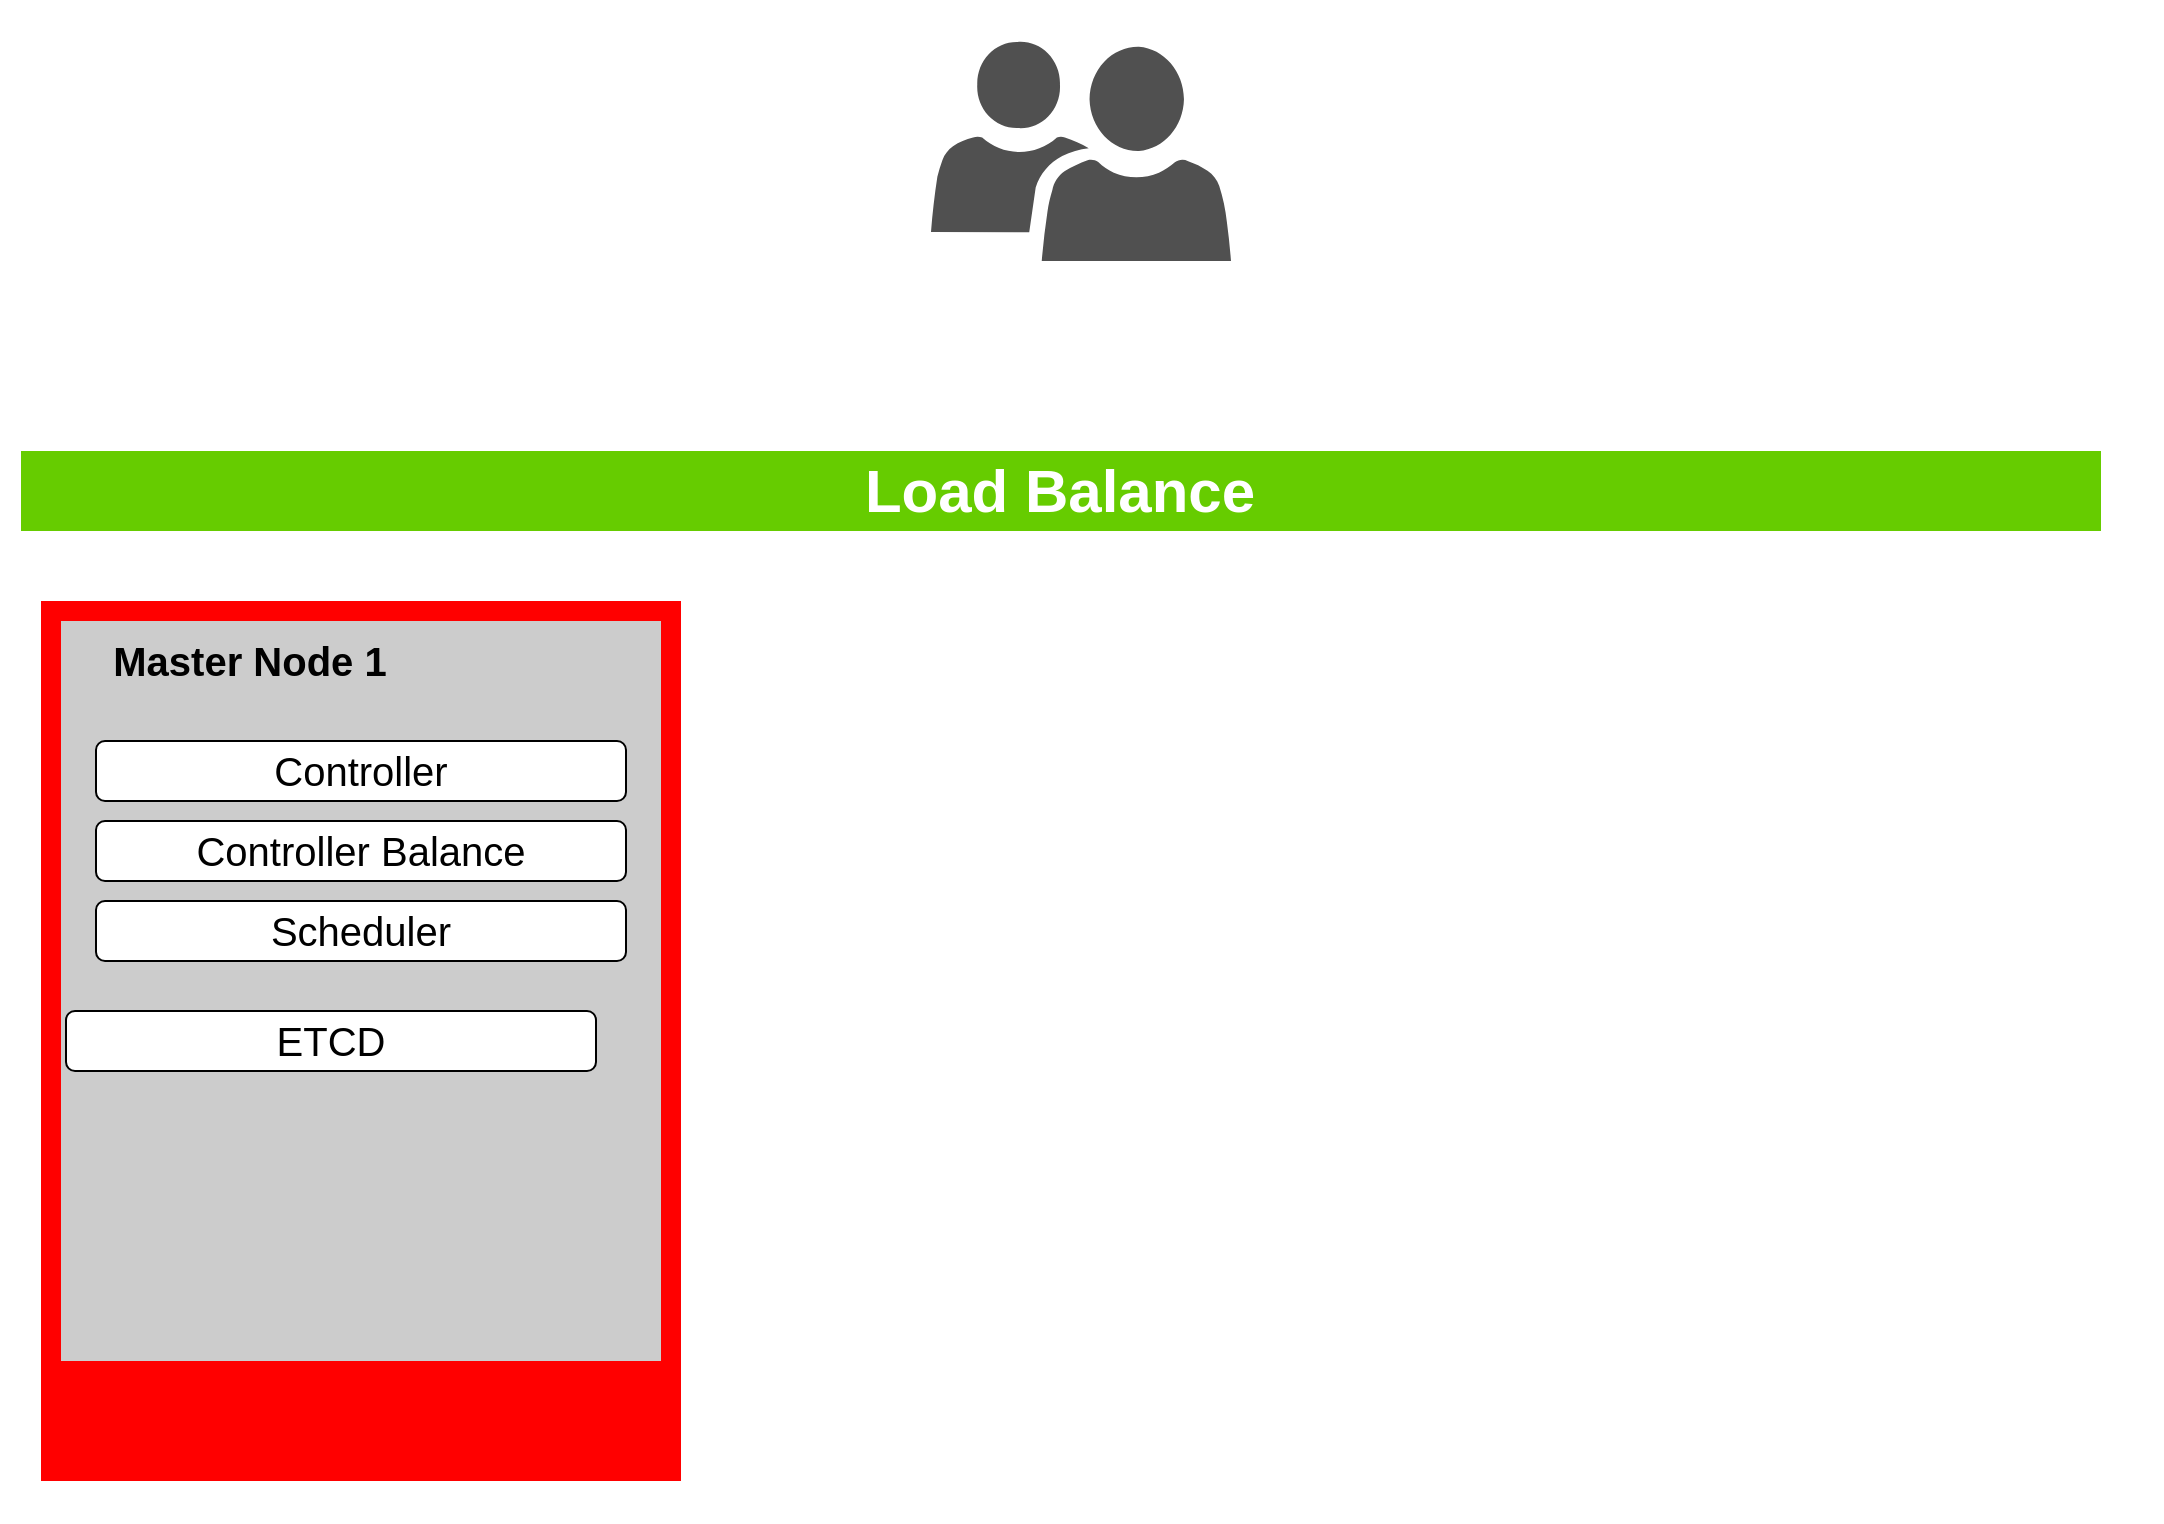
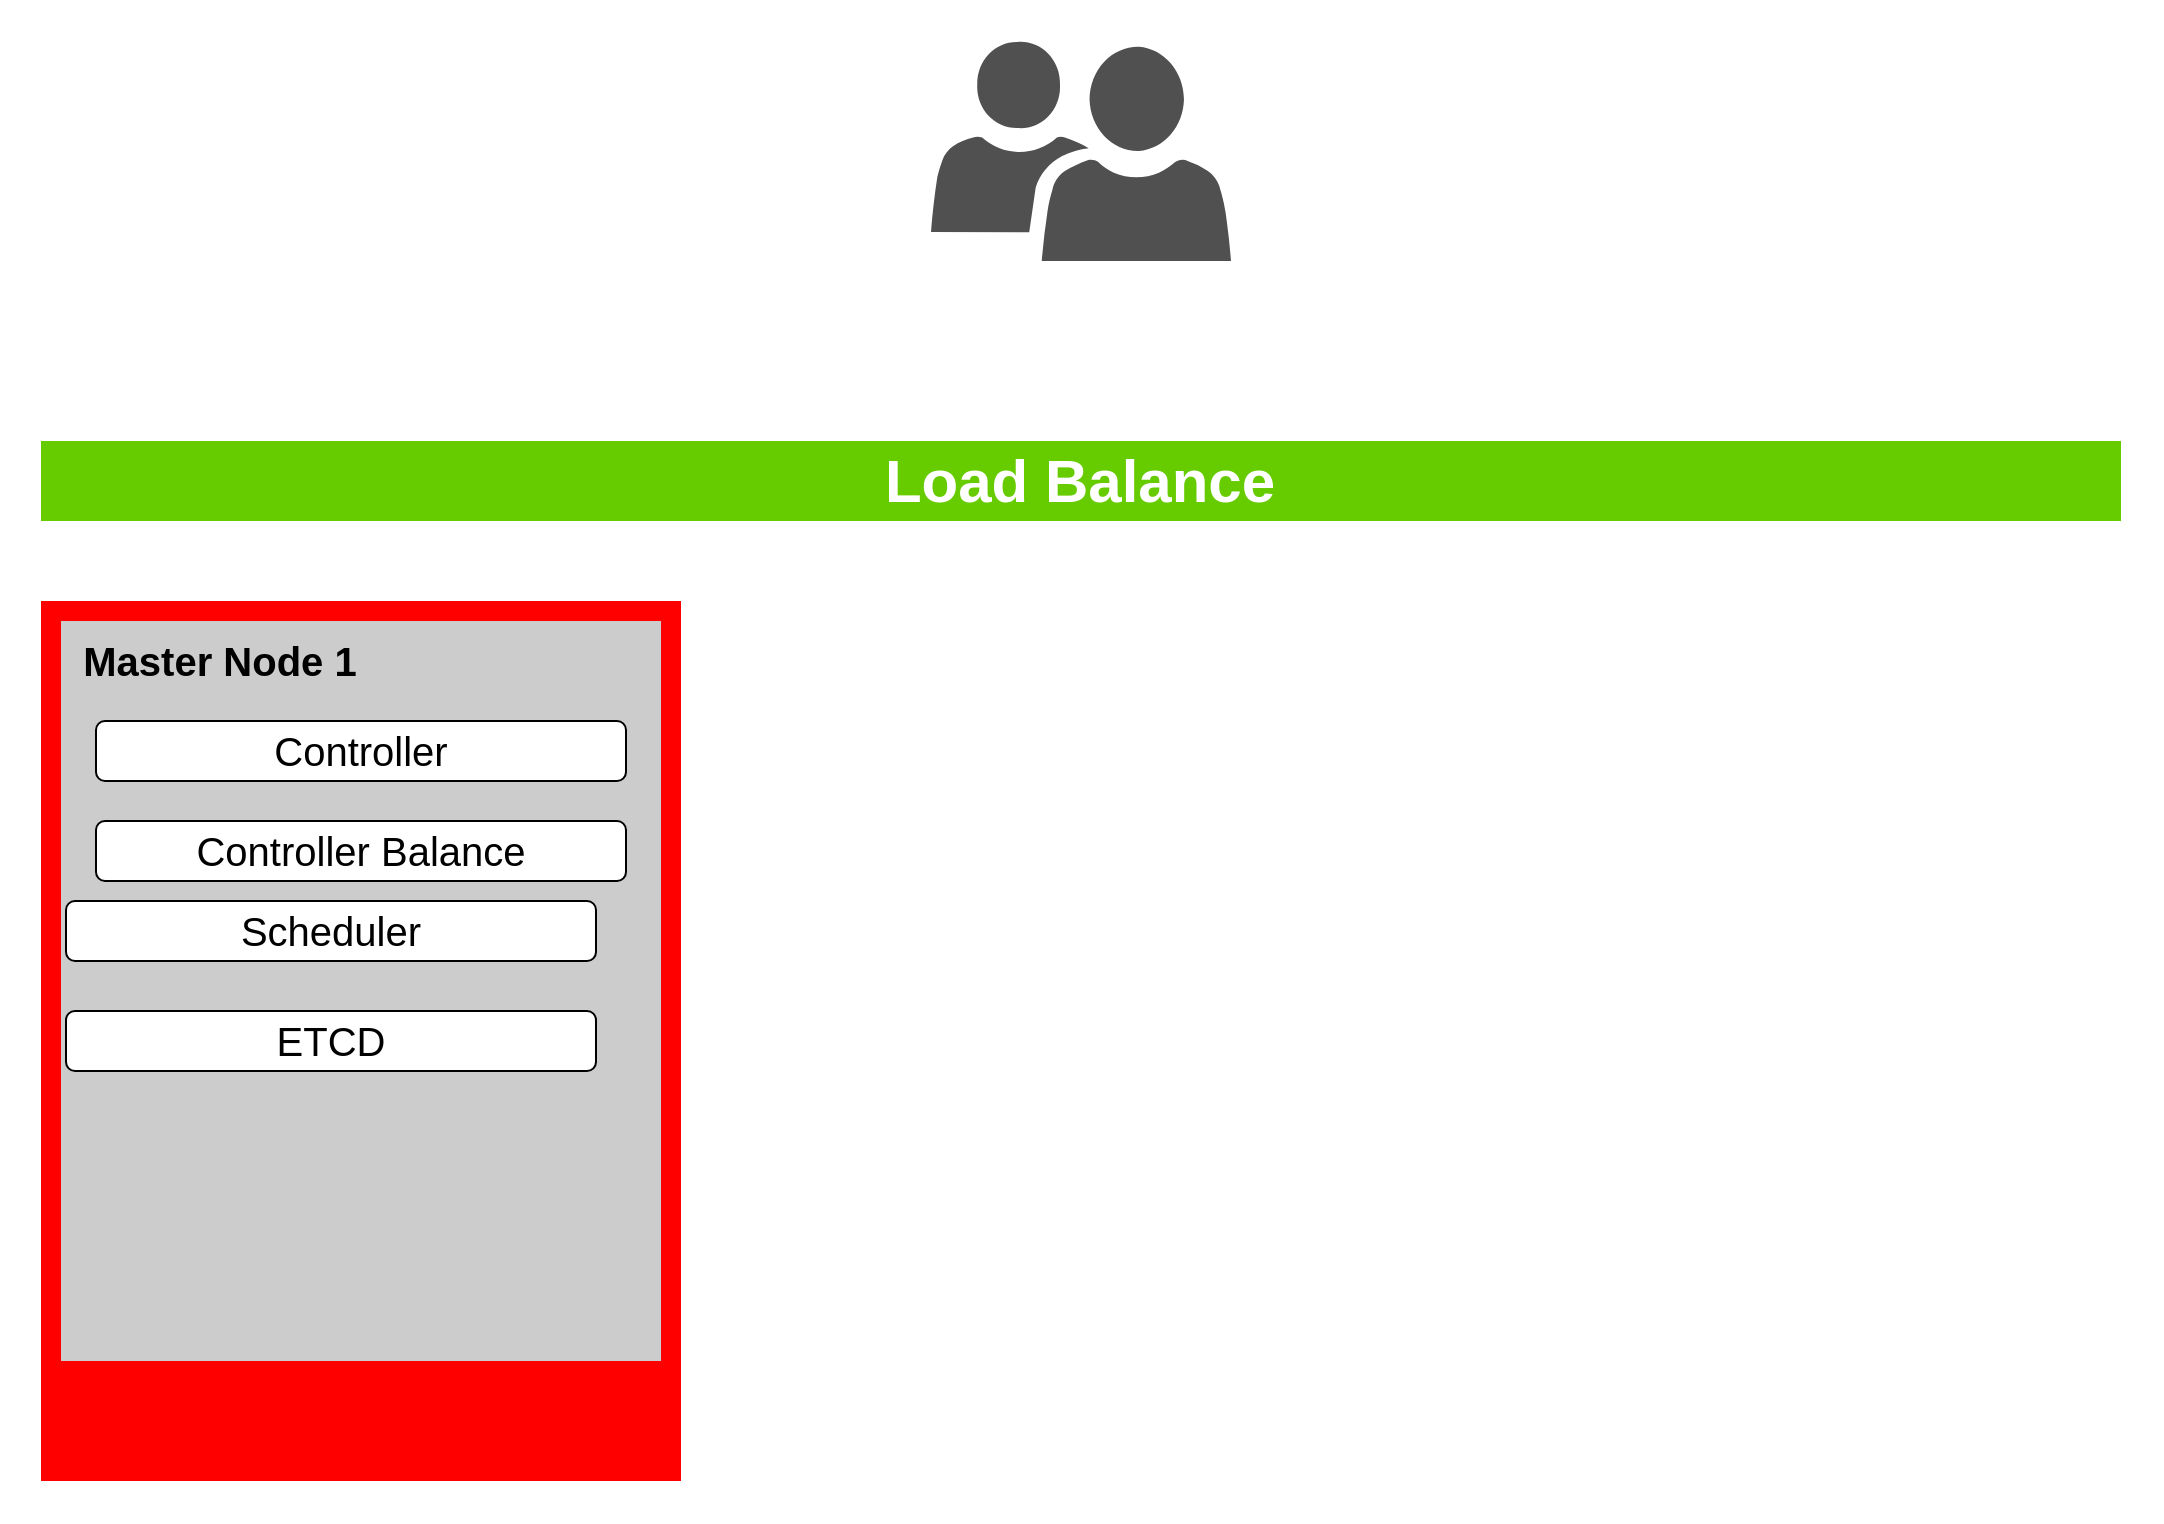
(1061, 491) -> (1081, 481)
(251, 661) -> (221, 661)
(361, 771) -> (361, 751)
(361, 931) -> (331, 931)
